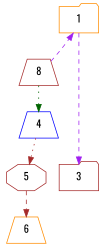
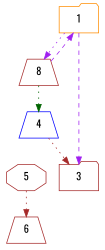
none -> (56, 43)
(33, 148) -> (57, 148)
(26, 200) -> (26, 200)
(26, 230) -> (26, 230)
